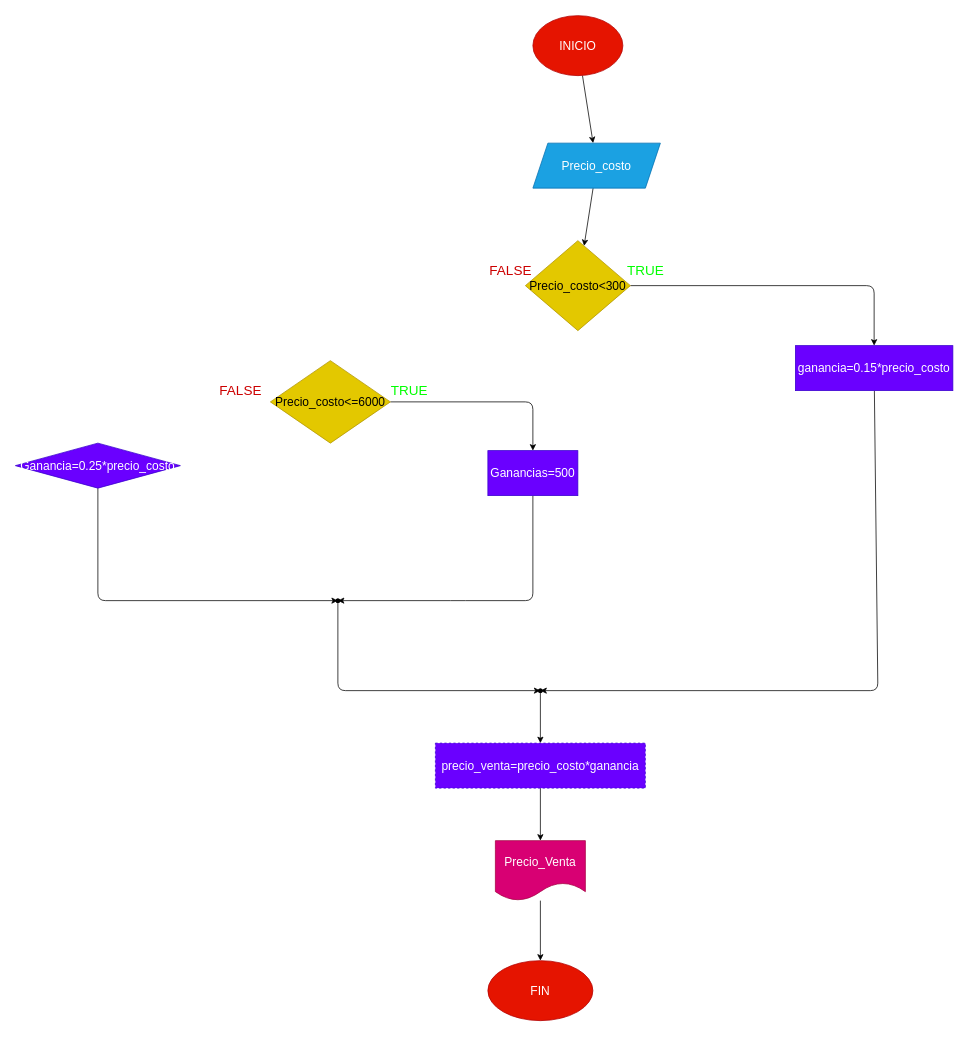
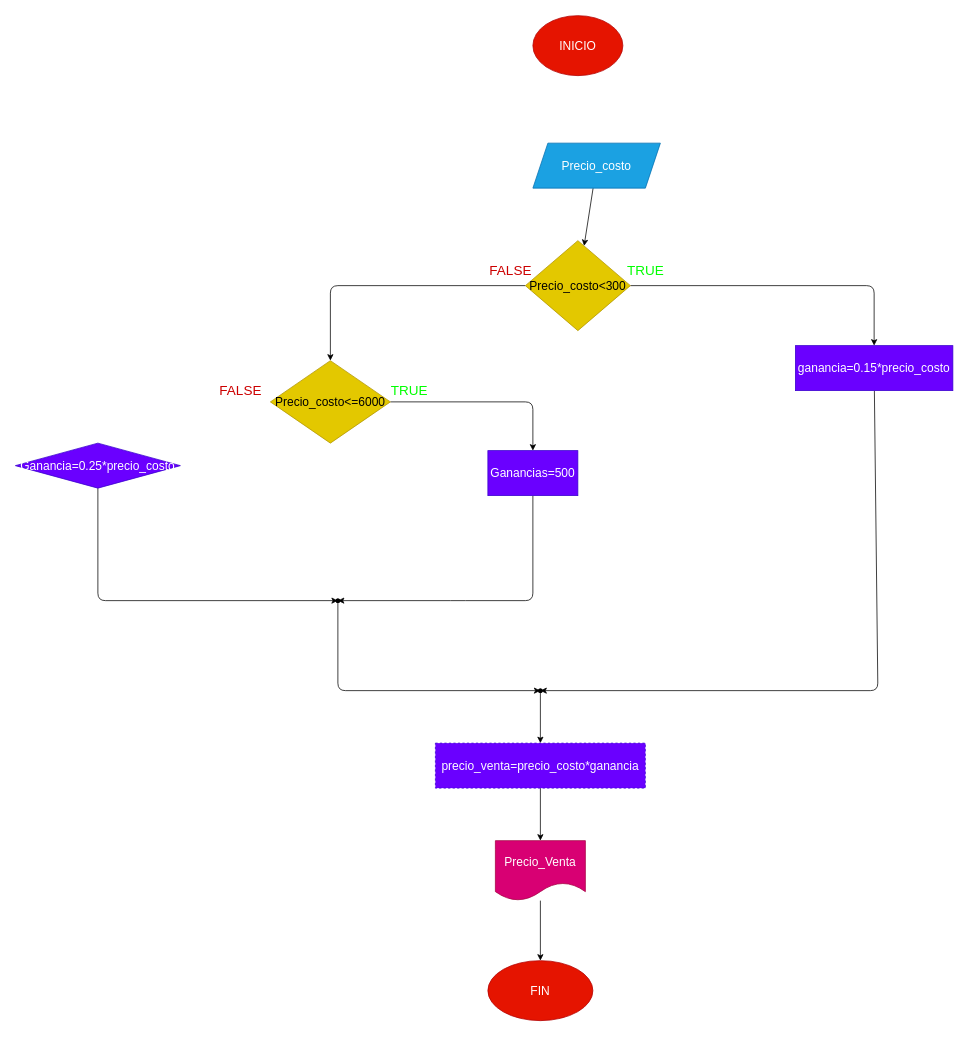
(587, 106) -> none
none -> (396, 285)
